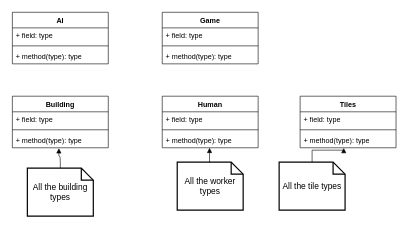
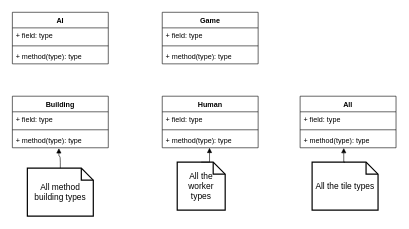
(348, 105) -> (348, 105)
(210, 186) -> (201, 186)
(312, 186) -> (345, 186)
(60, 192) -> (60, 192)
